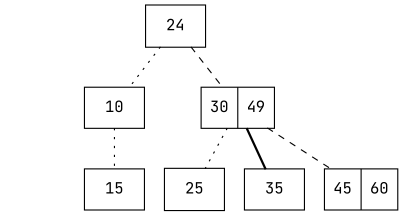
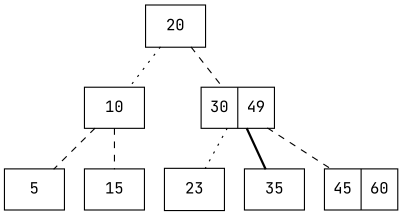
(176, 26) -> (176, 26)
(114, 149) -> (114, 149)
none -> (34, 189)
(194, 189) -> (194, 189)
